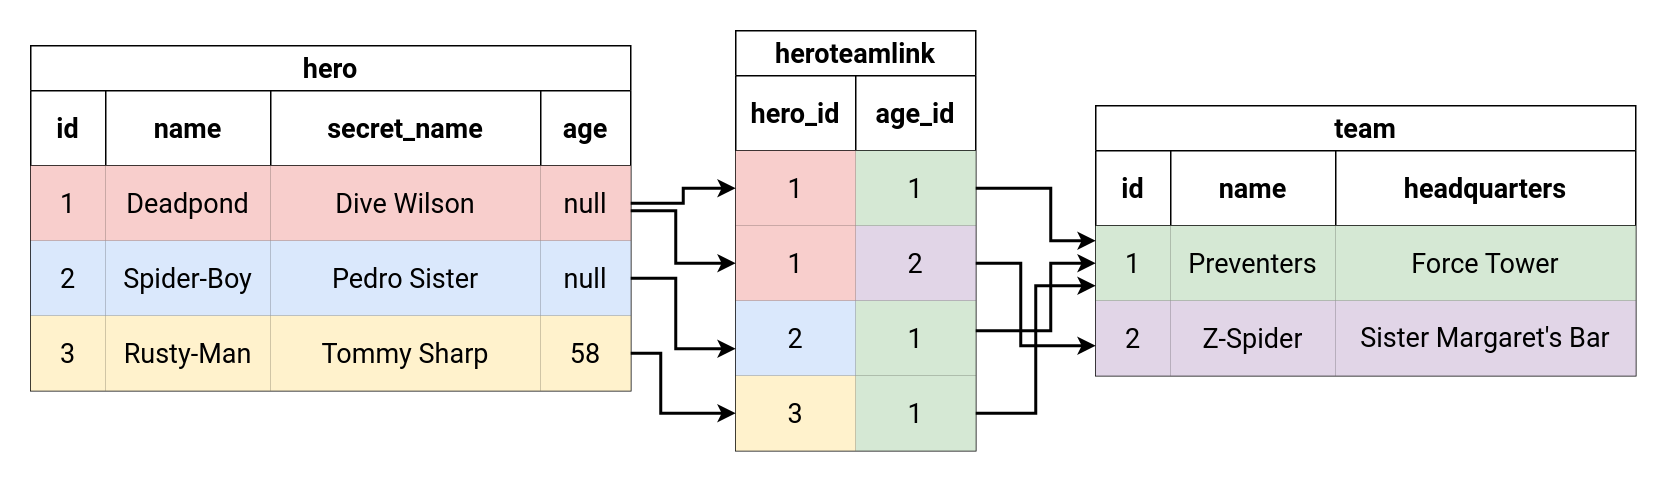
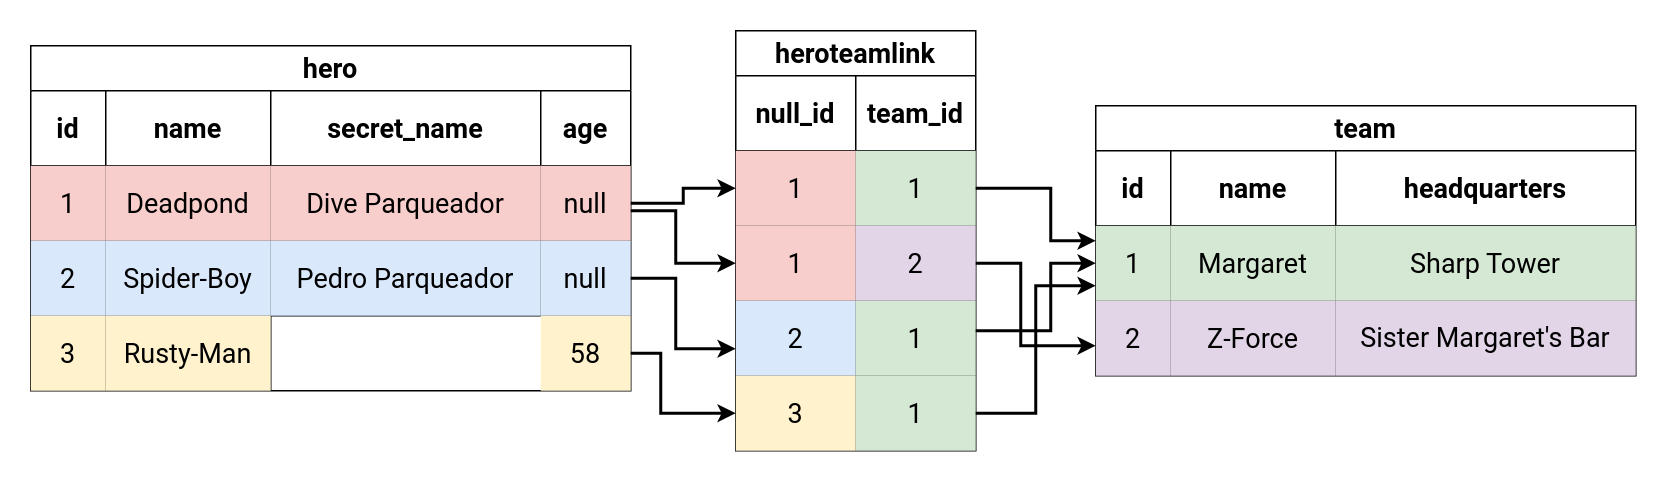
(796, 113) -> (796, 113)
(916, 113) -> (916, 113)
(406, 203) -> (406, 203)
(1253, 263) -> (1253, 263)
(1486, 263) -> (1486, 263)
(406, 278) -> (406, 278)
(1253, 338) -> (1253, 338)
(406, 353) -> none
